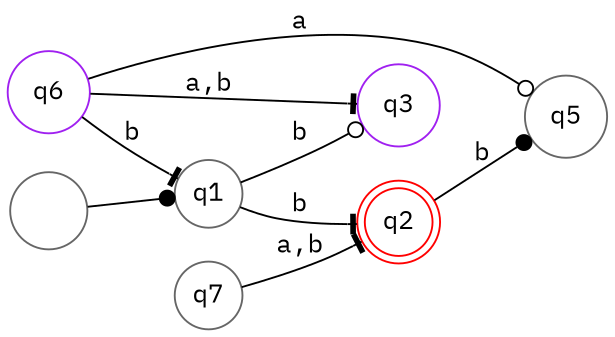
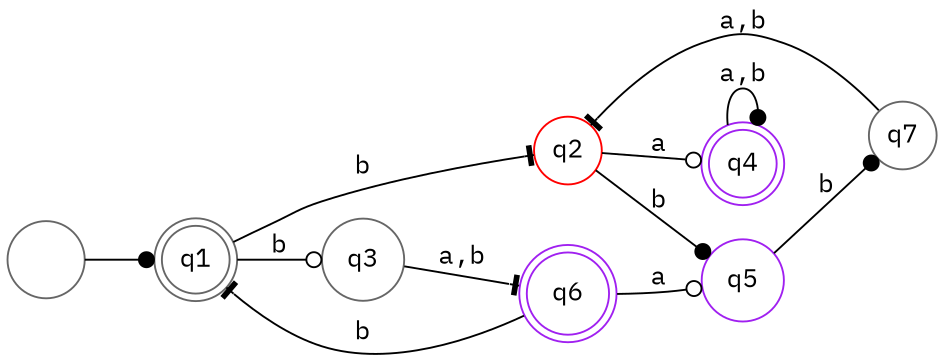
(49, 92) -> (568, 294)
(219, 99) -> (457, 275)
(399, 105) -> (363, 260)
(566, 117) -> (743, 280)
none -> (743, 164)
(209, 194) -> (196, 260)
none -> (820, 211)
(399, 222) -> (568, 151)
